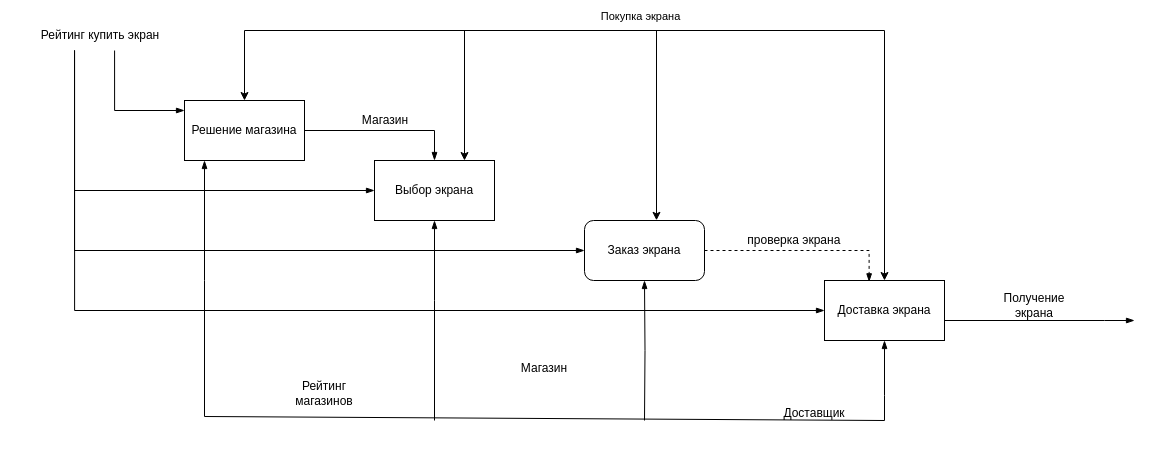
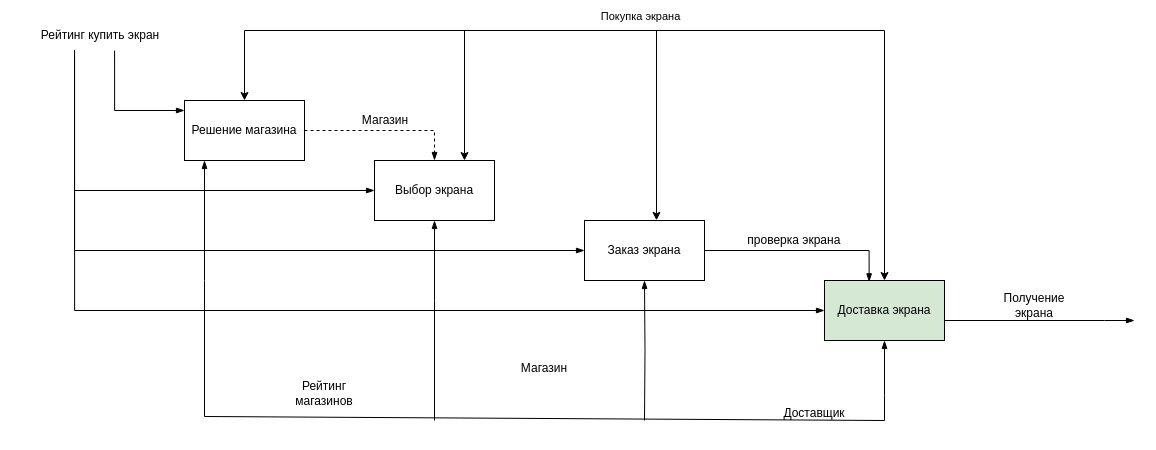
(381, 131) -> (381, 131)
(645, 251) -> (645, 251)
(798, 251) -> (798, 251)
(885, 311) -> (885, 311)
